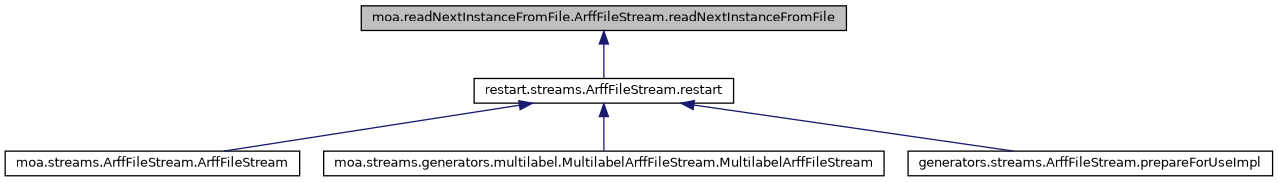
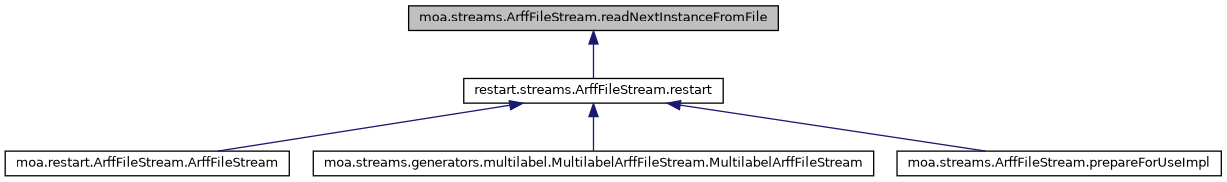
(604, 18) -> (593, 18)
(152, 163) -> (147, 163)
(1090, 163) -> (1059, 163)
